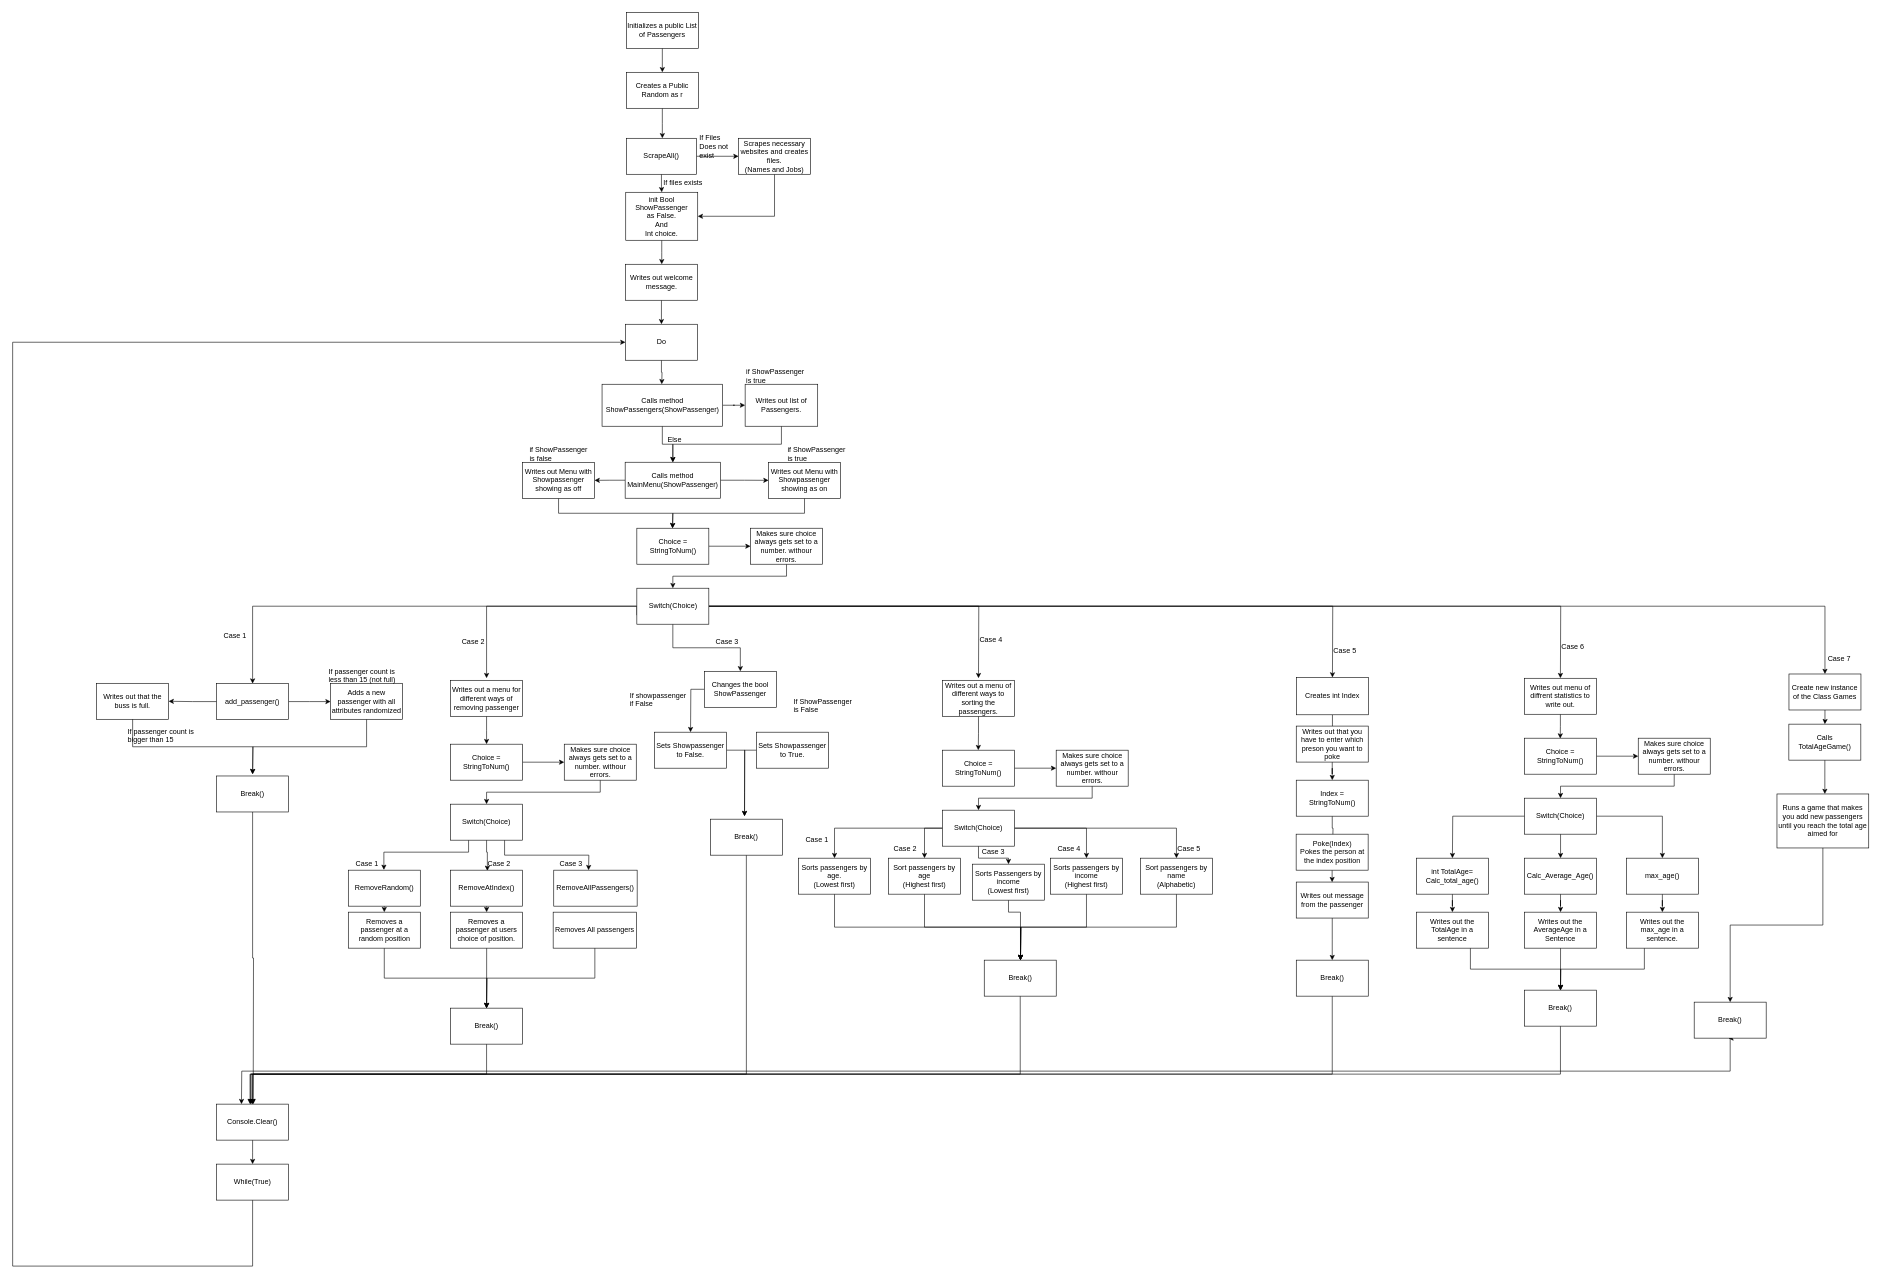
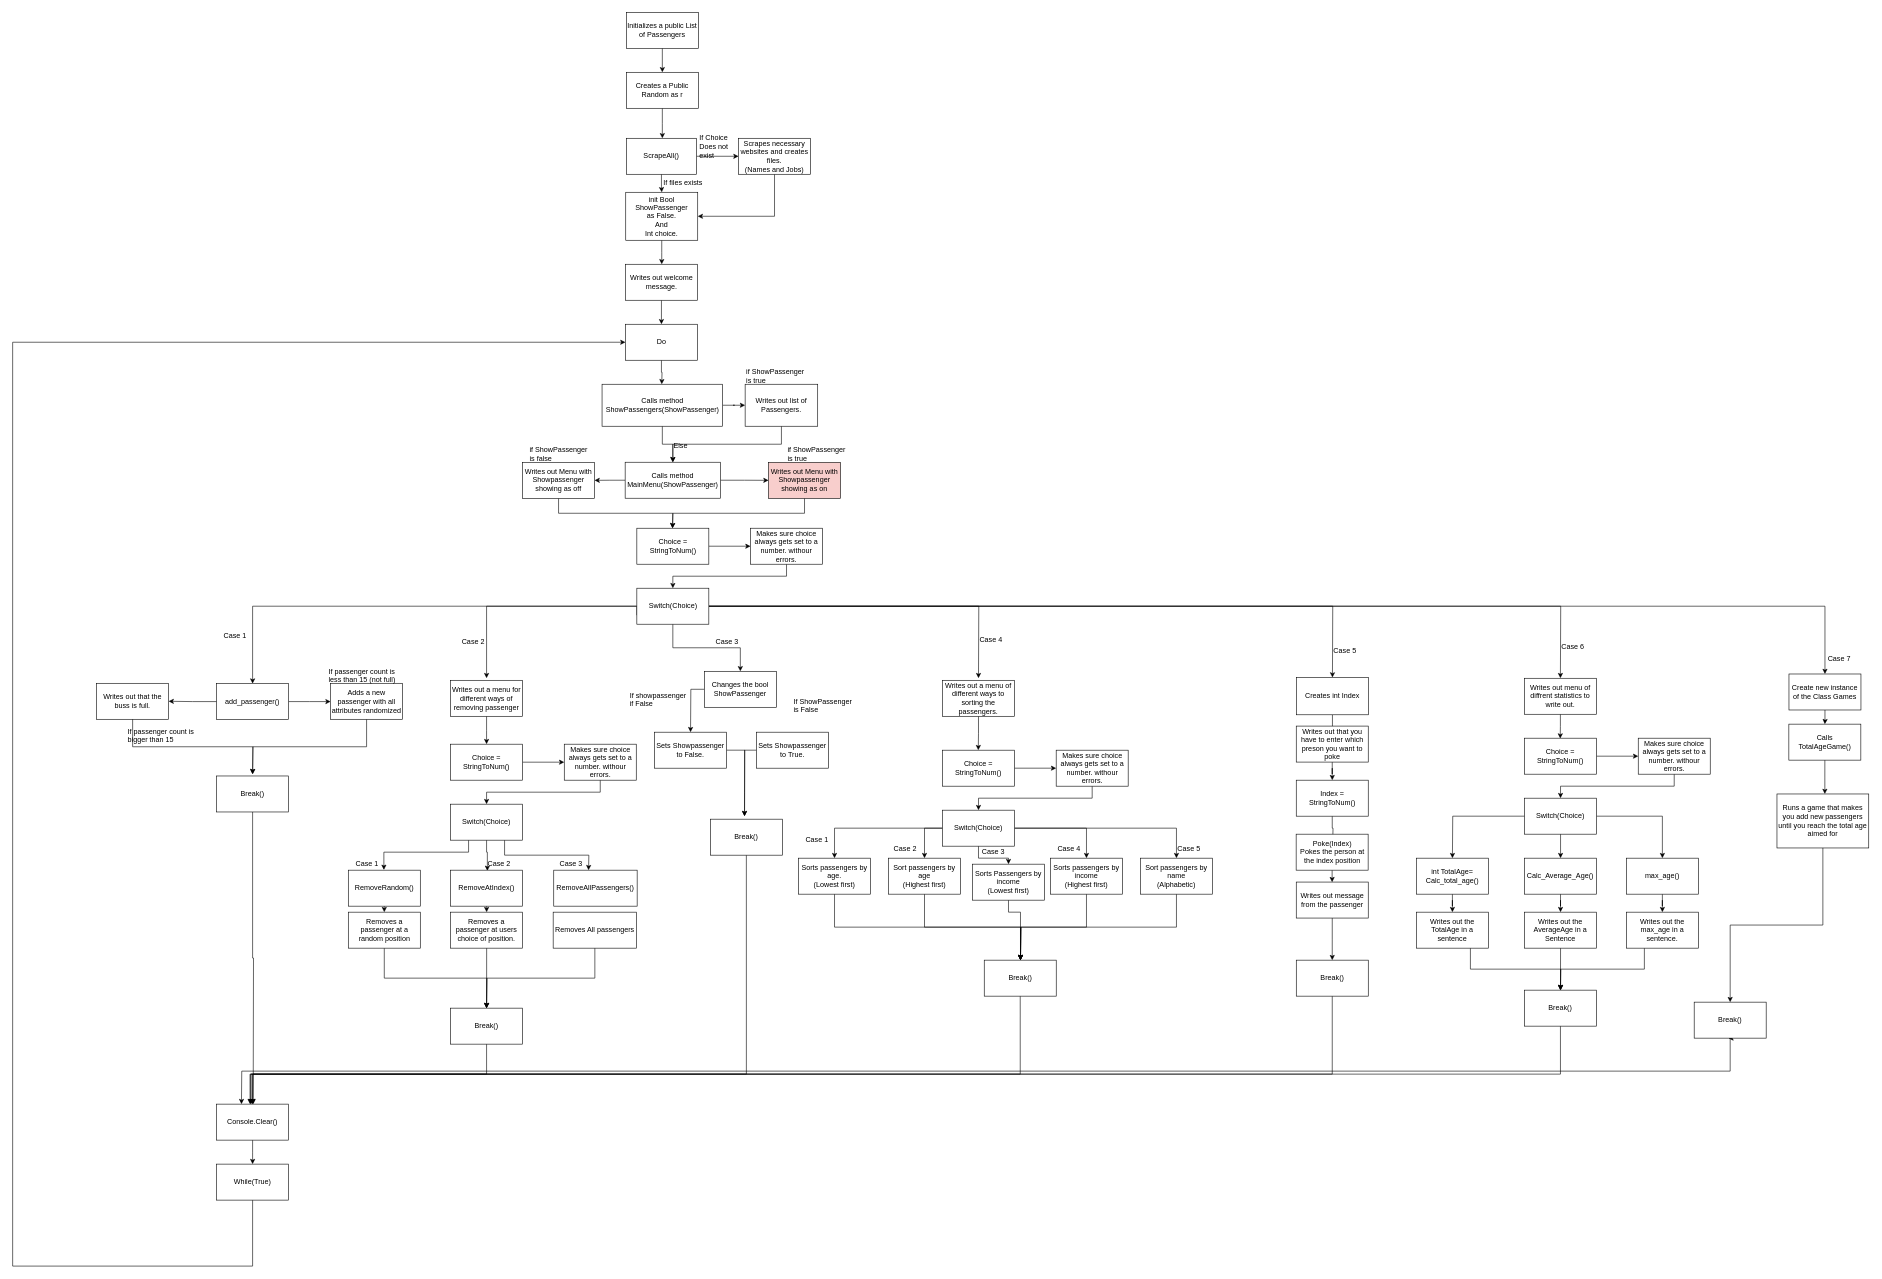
(714, 147) -> (716, 147)
(678, 440) -> (684, 446)
(804, 480) -> (804, 480)
